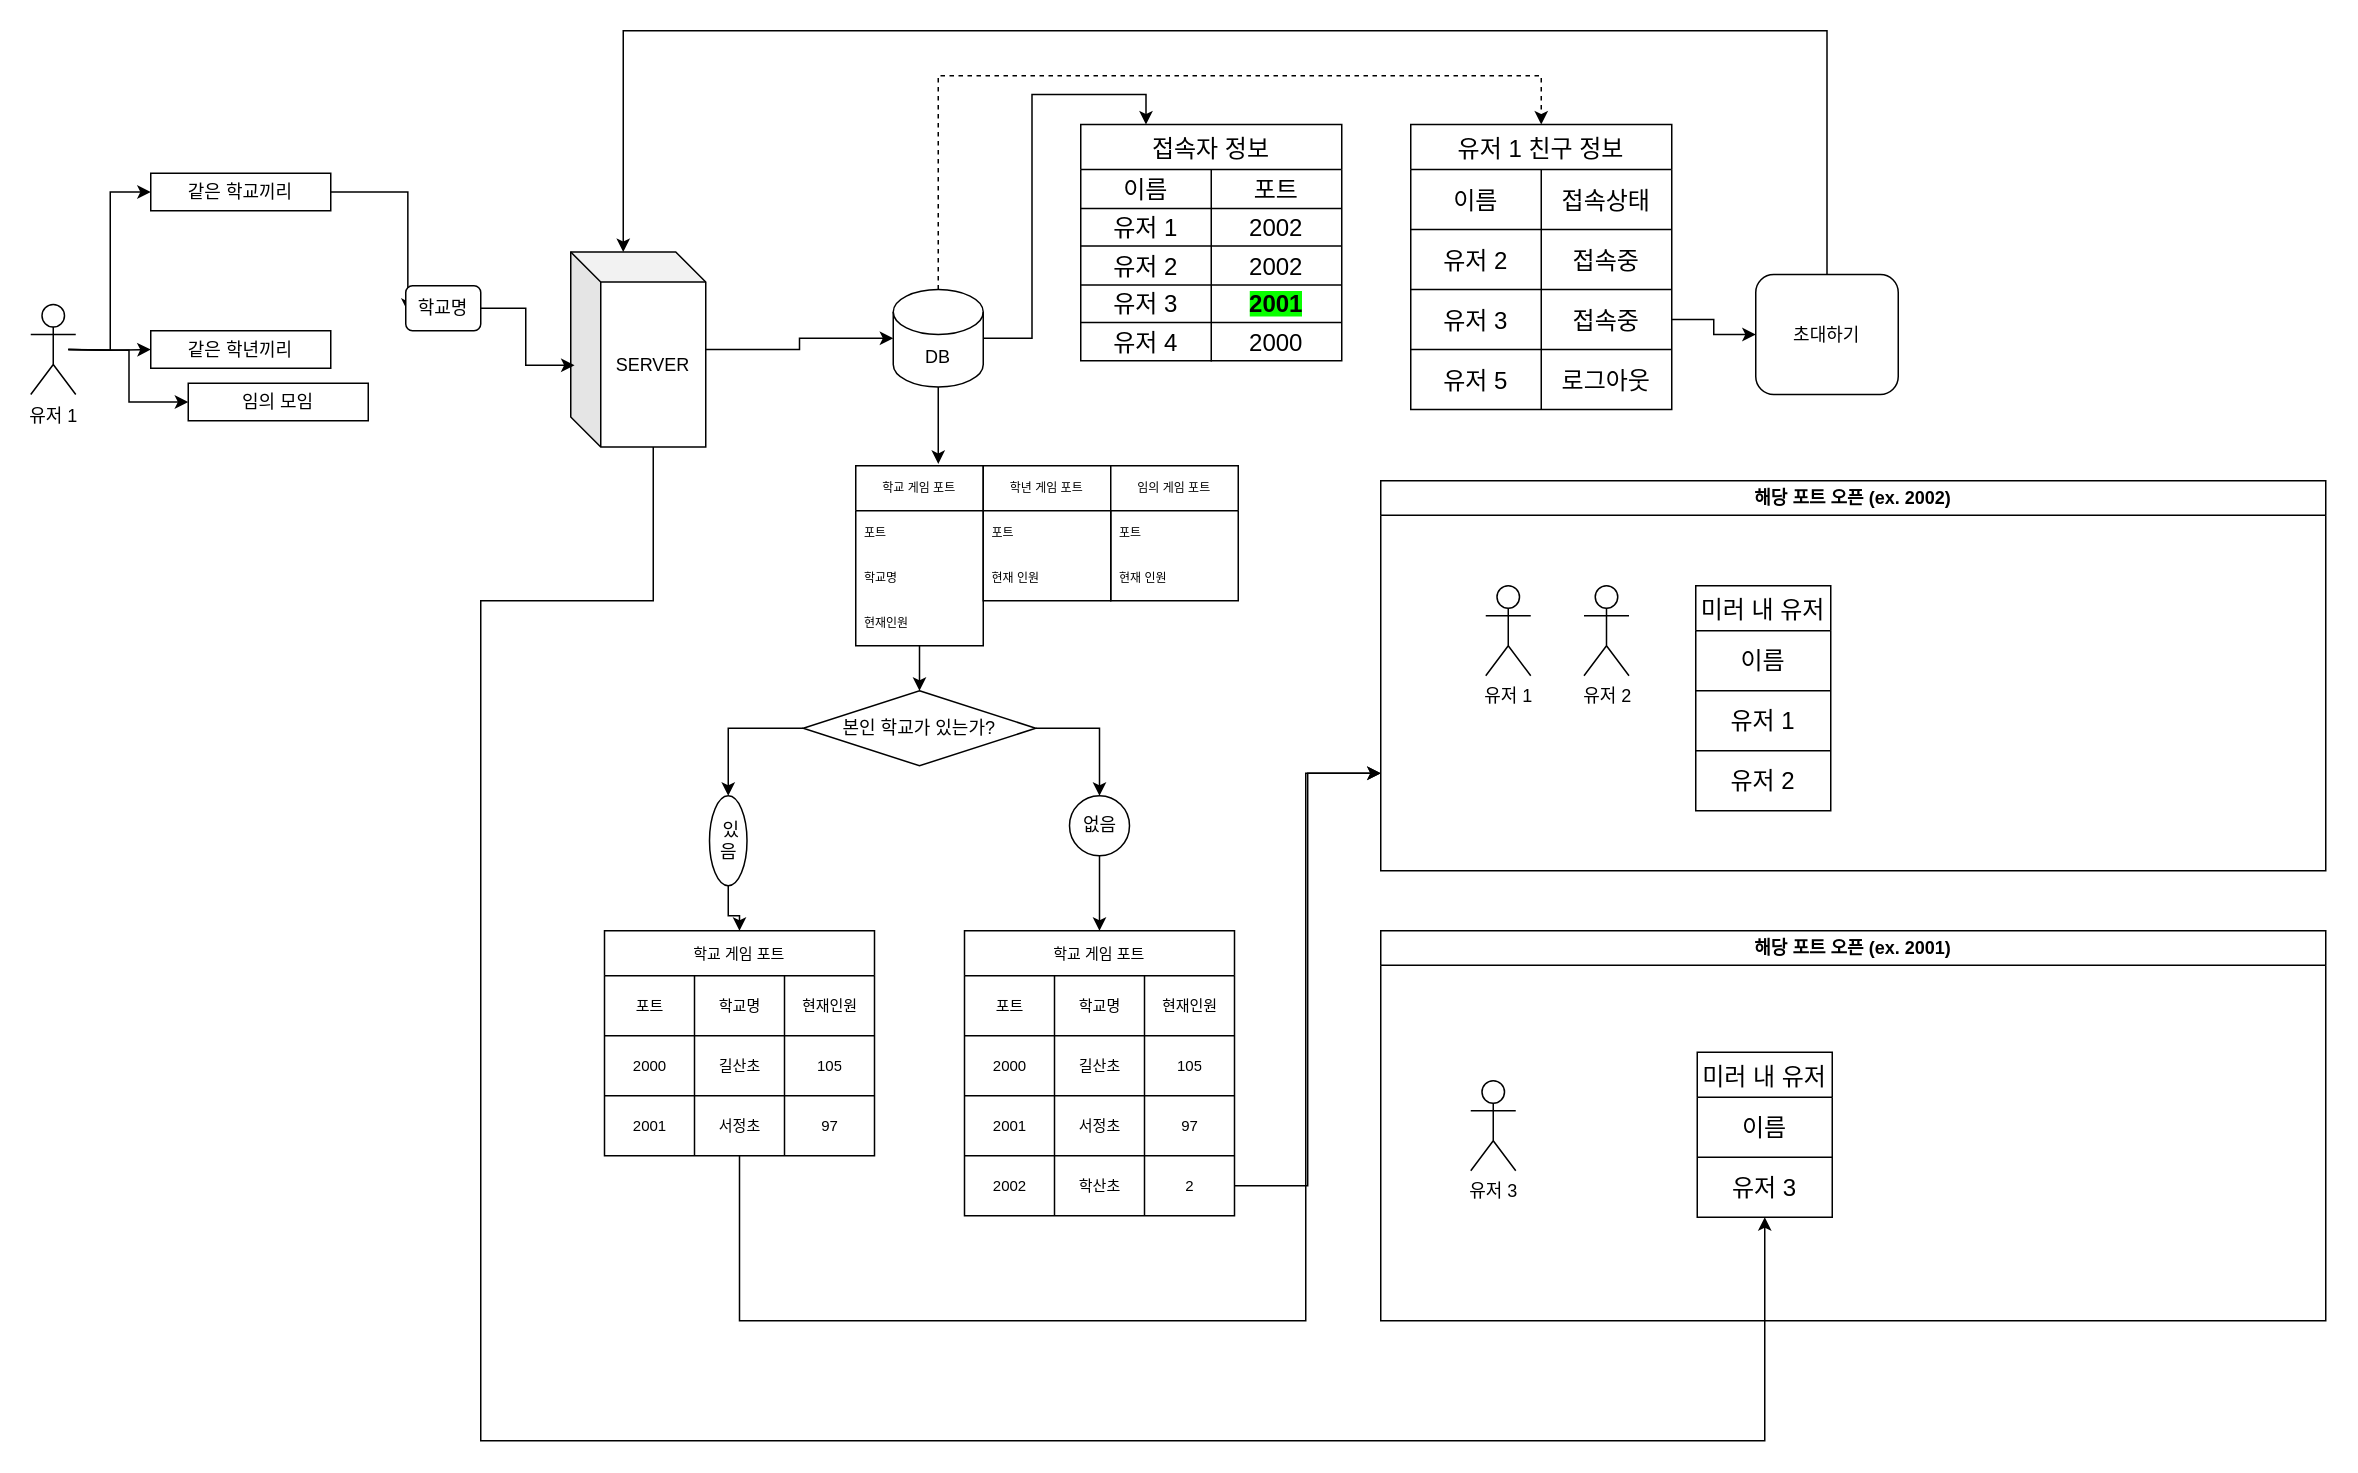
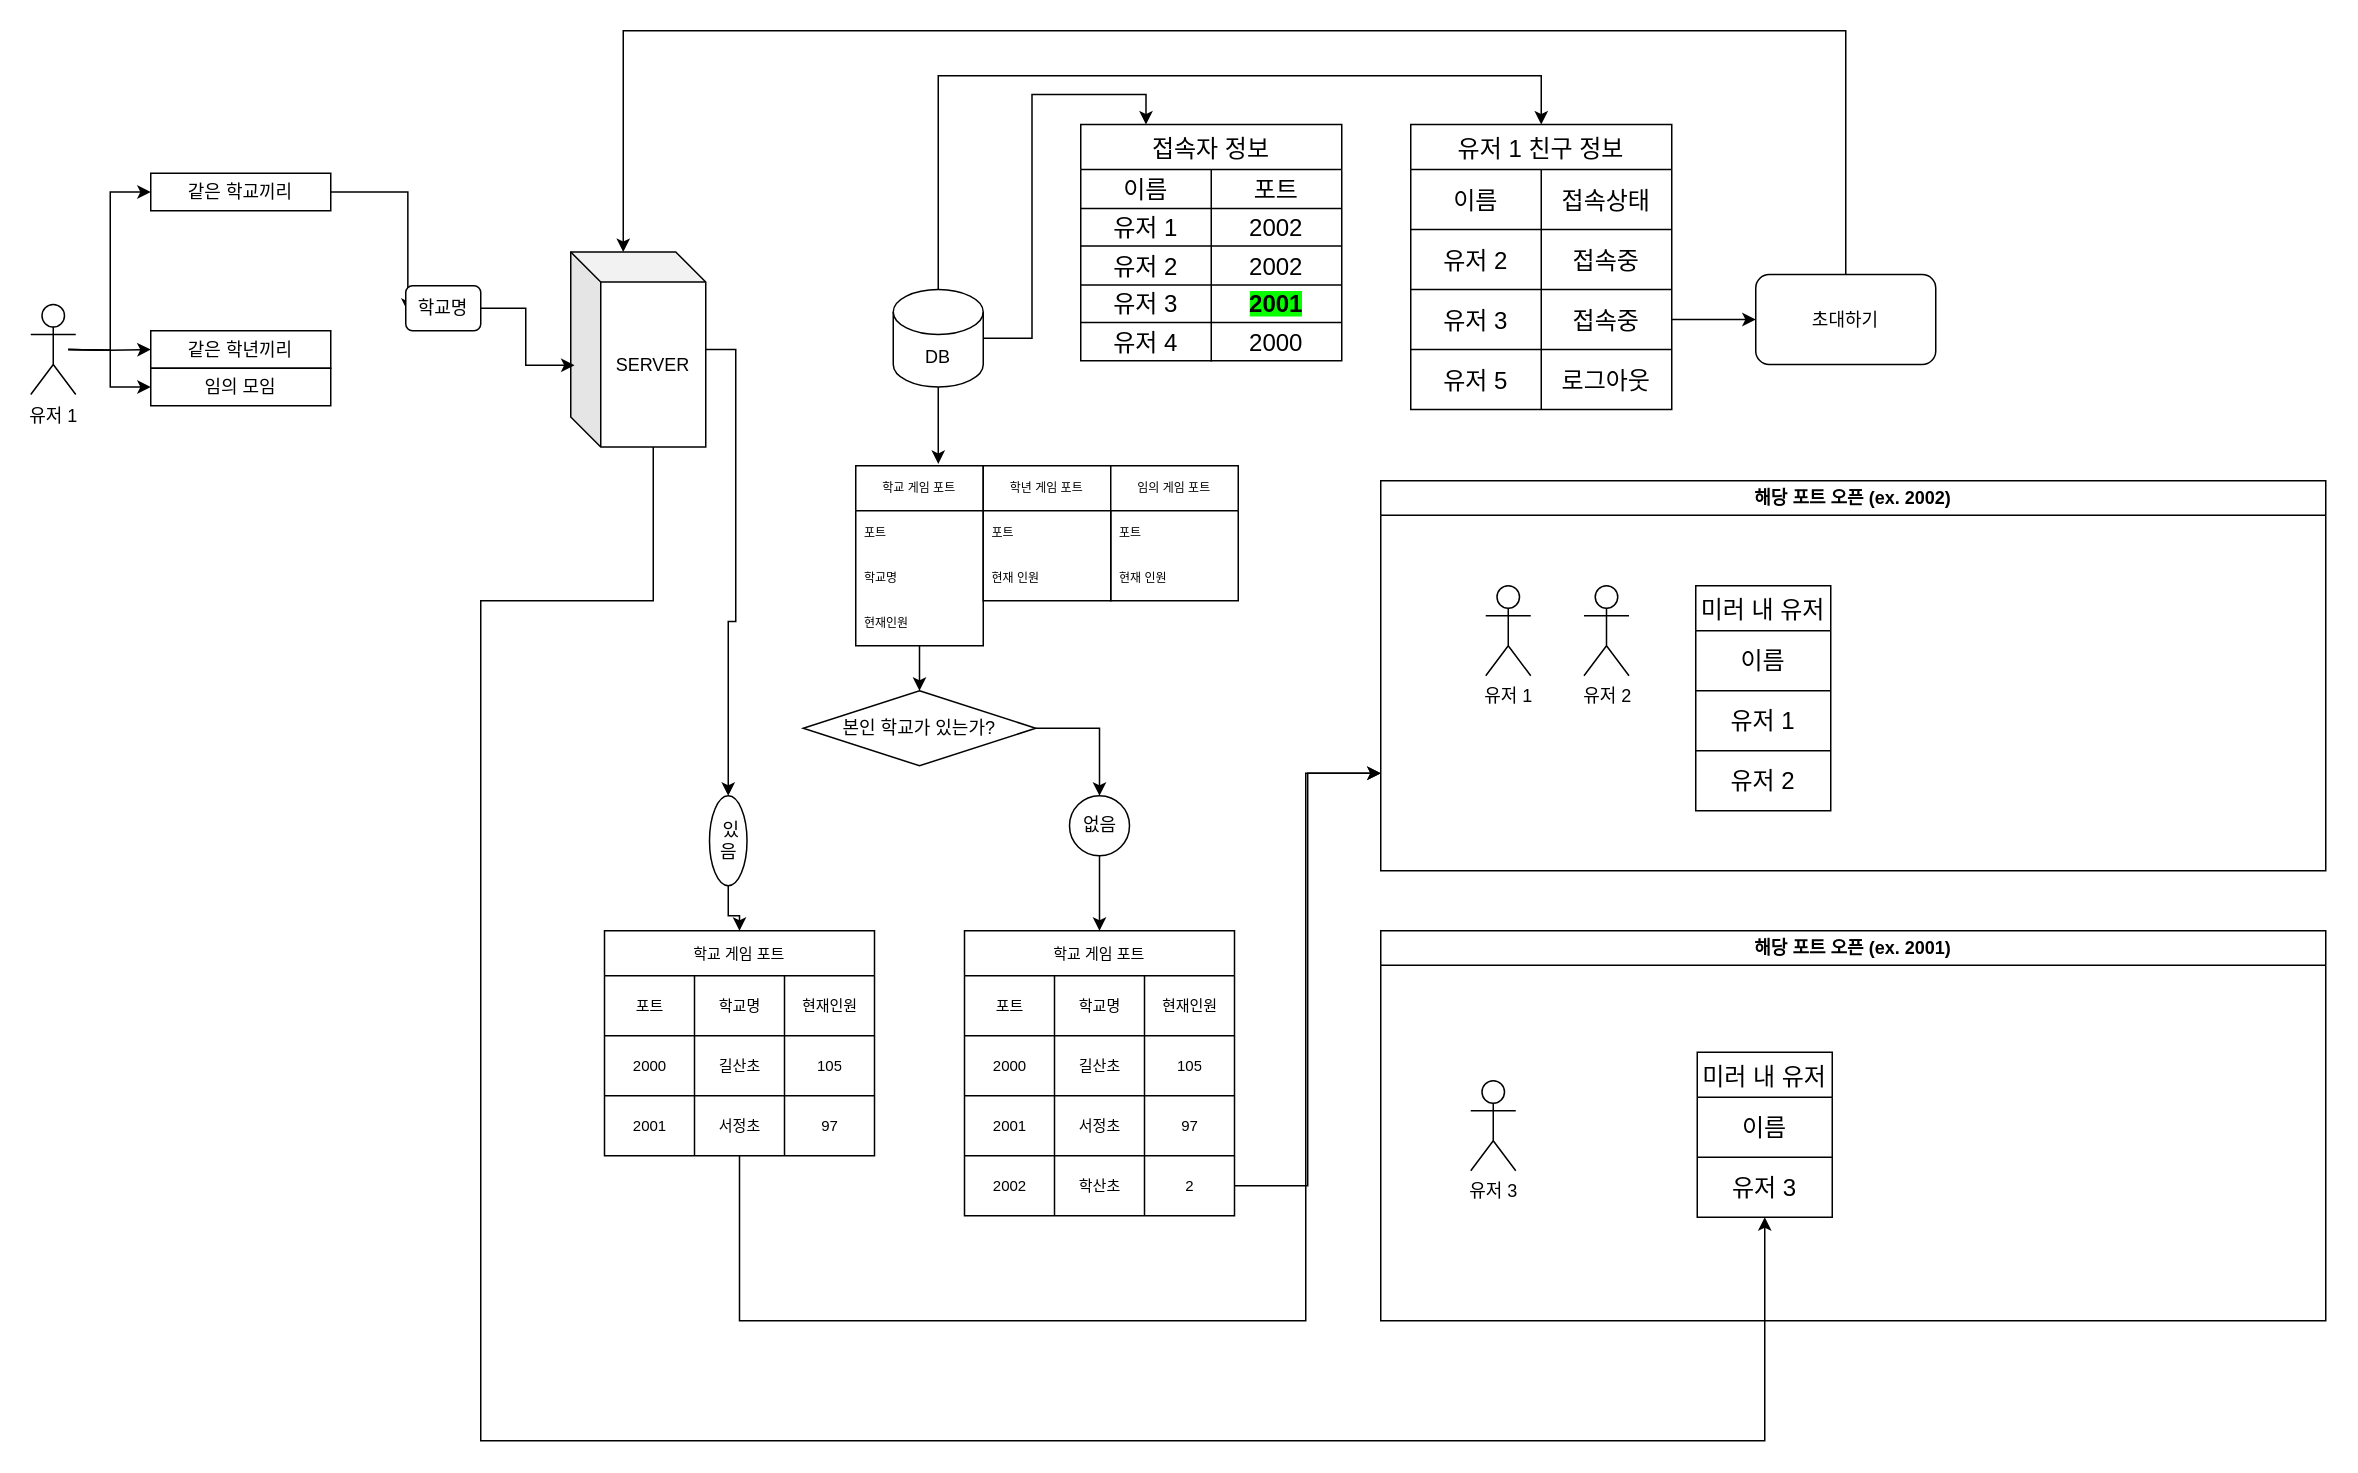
(1154, 76) -> (1154, 76)
(1827, 335) -> (1846, 320)
(803, 338) -> (736, 539)
(278, 402) -> (241, 387)
(767, 728) -> none
